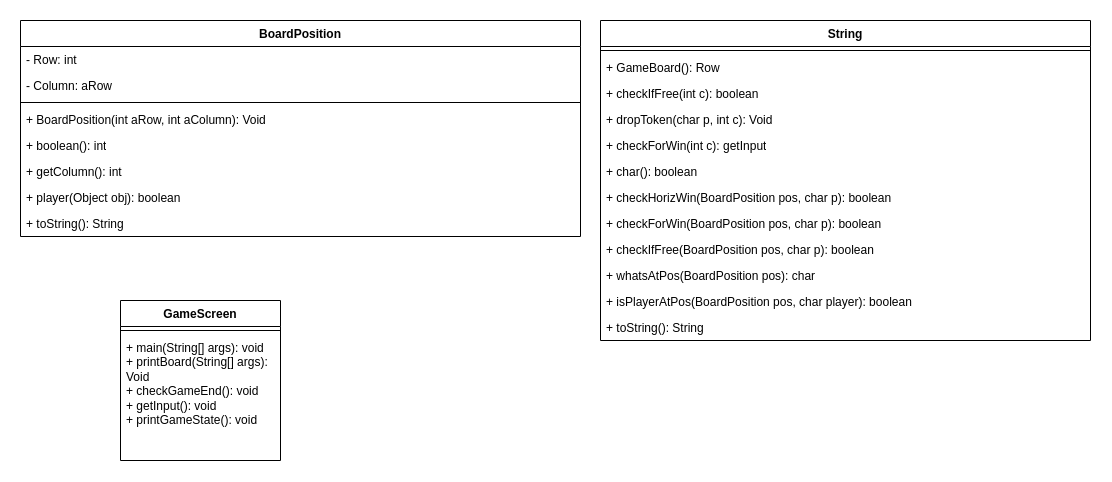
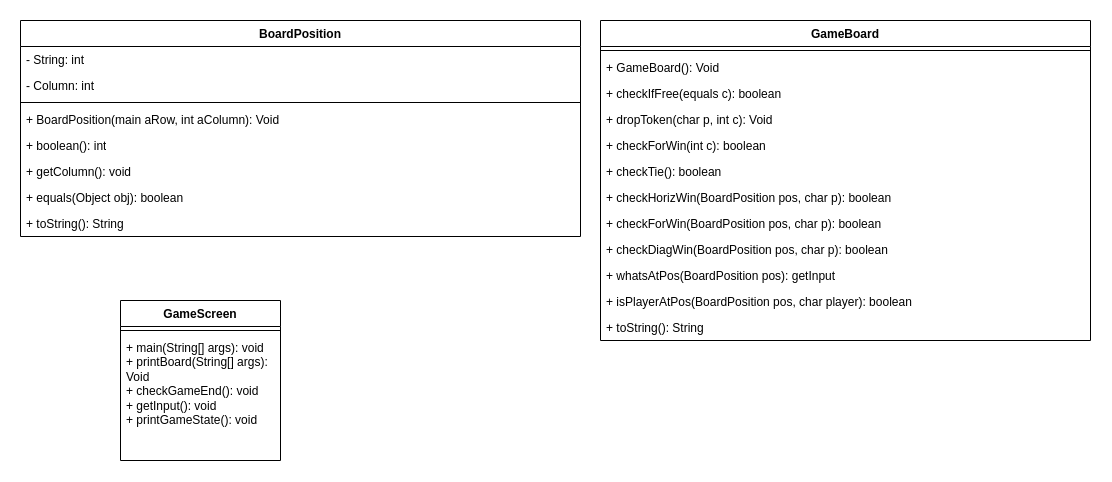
(846, 35) -> (846, 35)
(54, 61) -> (62, 61)
(662, 69) -> (664, 69)
(67, 87) -> (62, 87)
(695, 95) -> (705, 95)
(154, 121) -> (157, 121)
(698, 147) -> (693, 147)
(79, 173) -> (83, 173)
(657, 173) -> (669, 173)
(115, 199) -> (115, 199)
(756, 251) -> (756, 251)
(721, 277) -> (735, 277)
